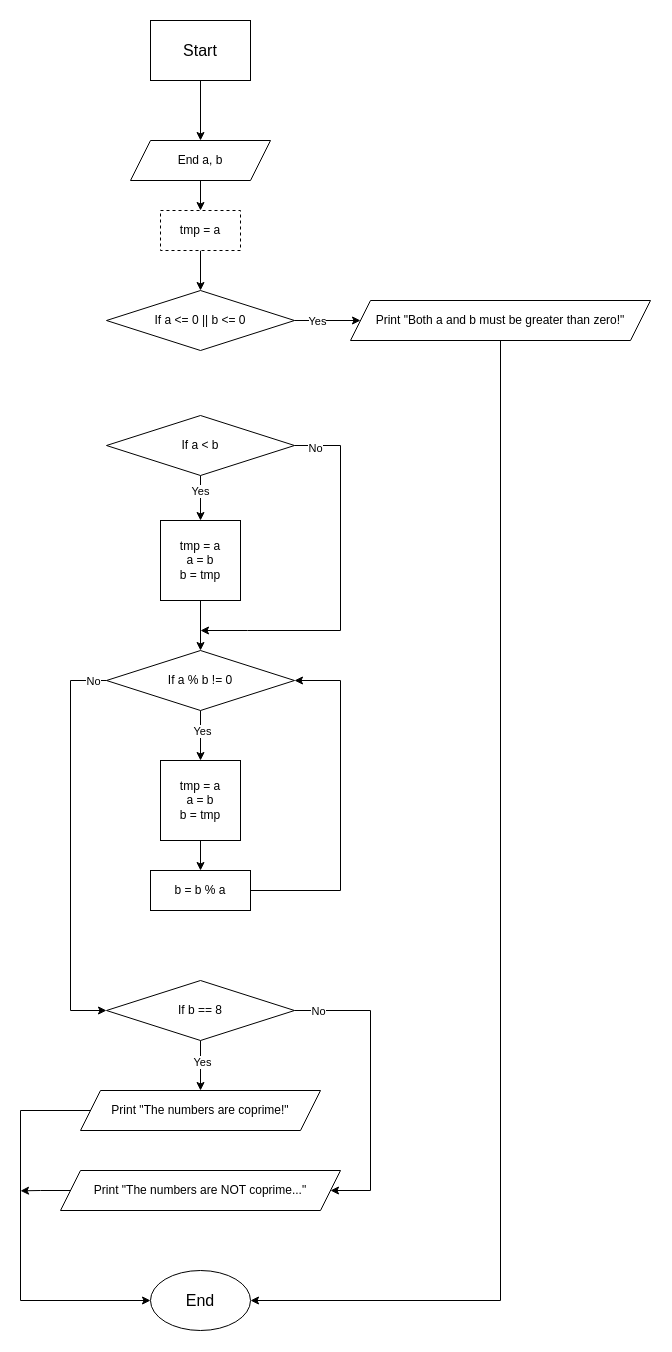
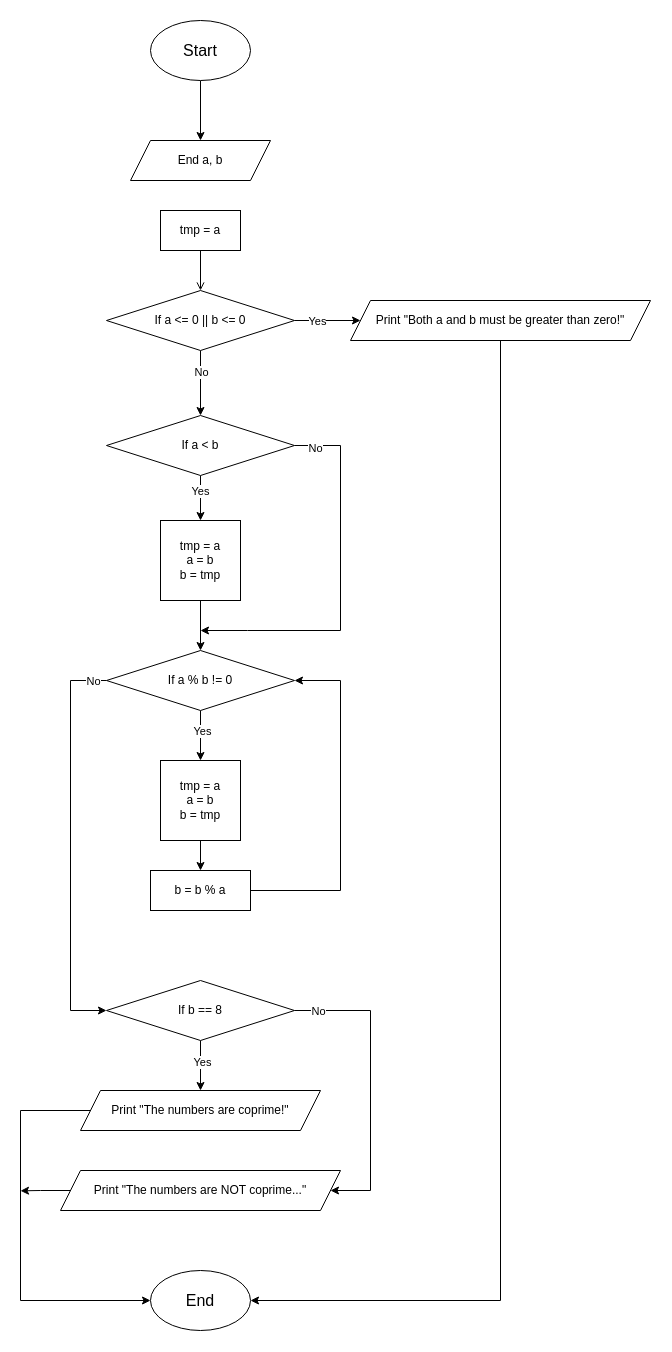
(201, 51) -> (201, 51)
(201, 200) -> none
(201, 231) -> (201, 231)
(201, 282) -> (201, 284)
none -> (201, 380)
